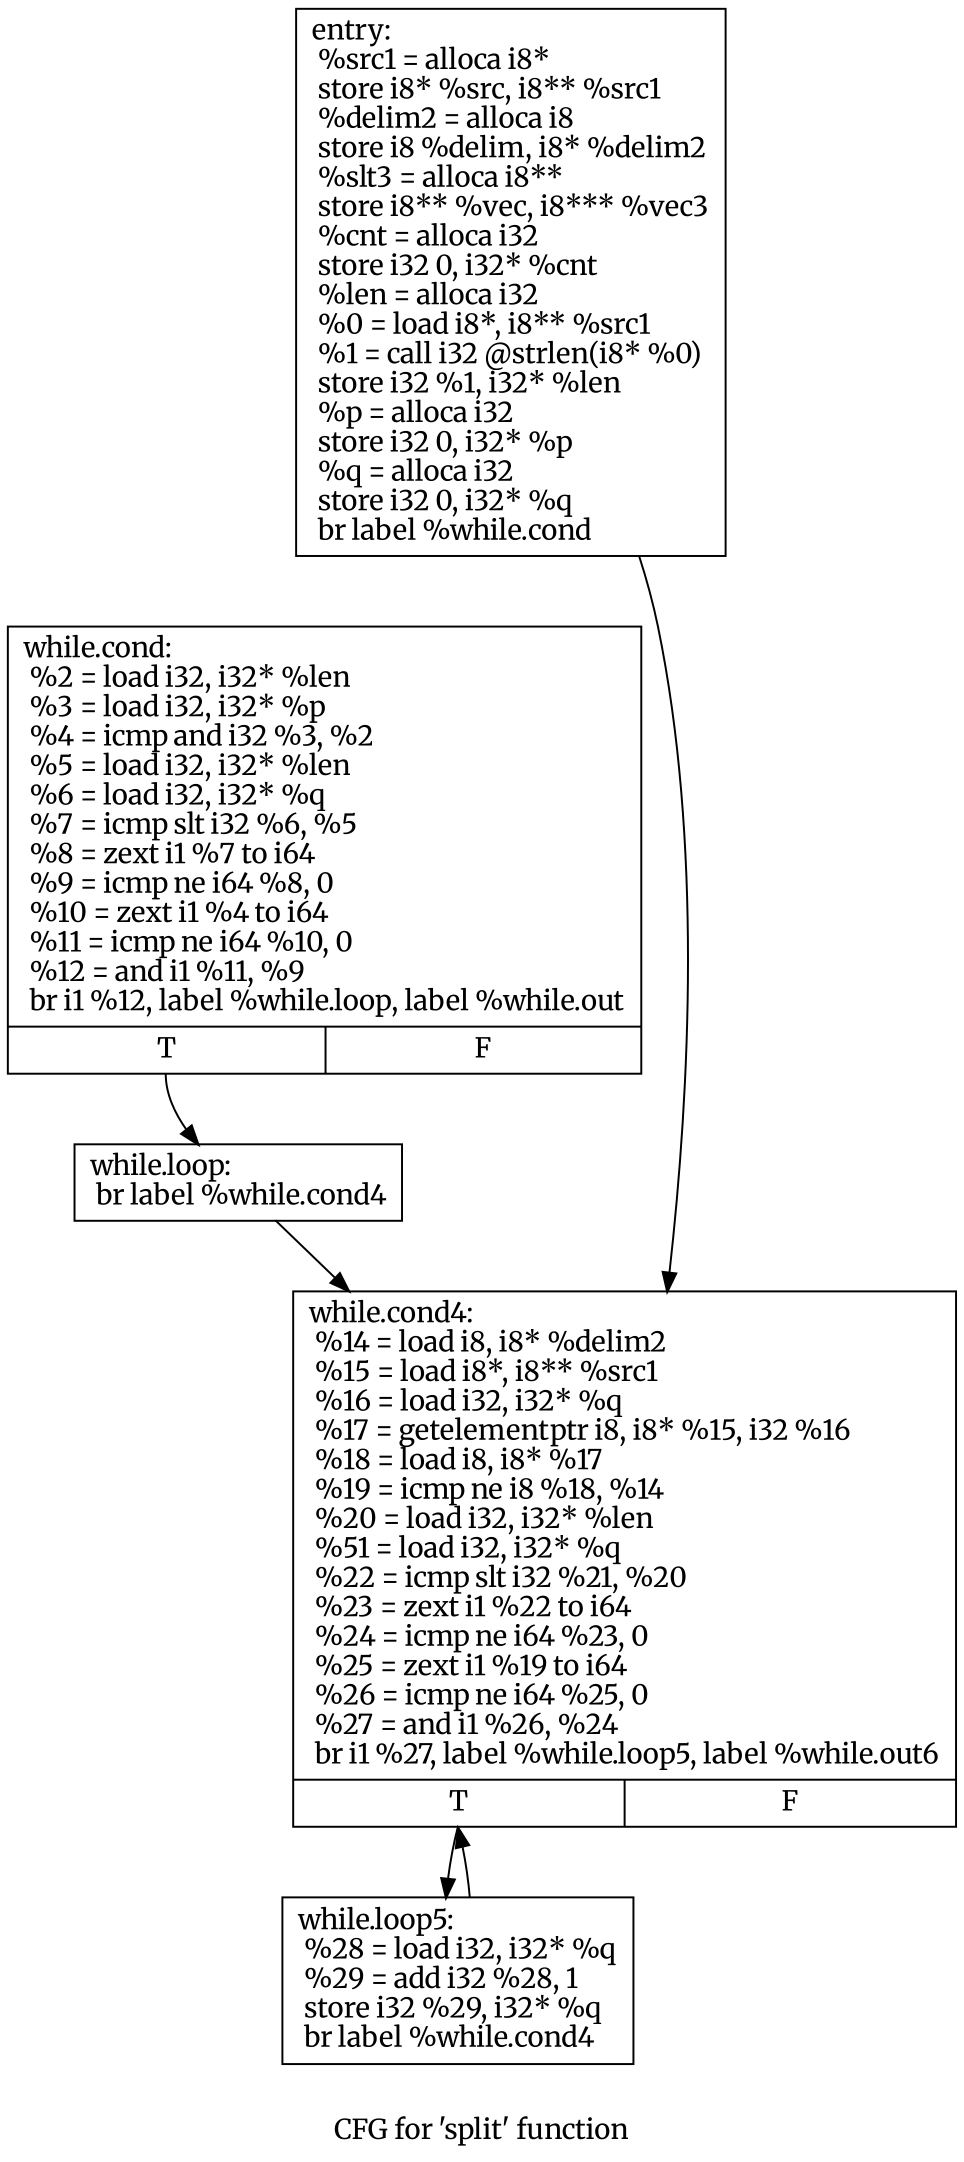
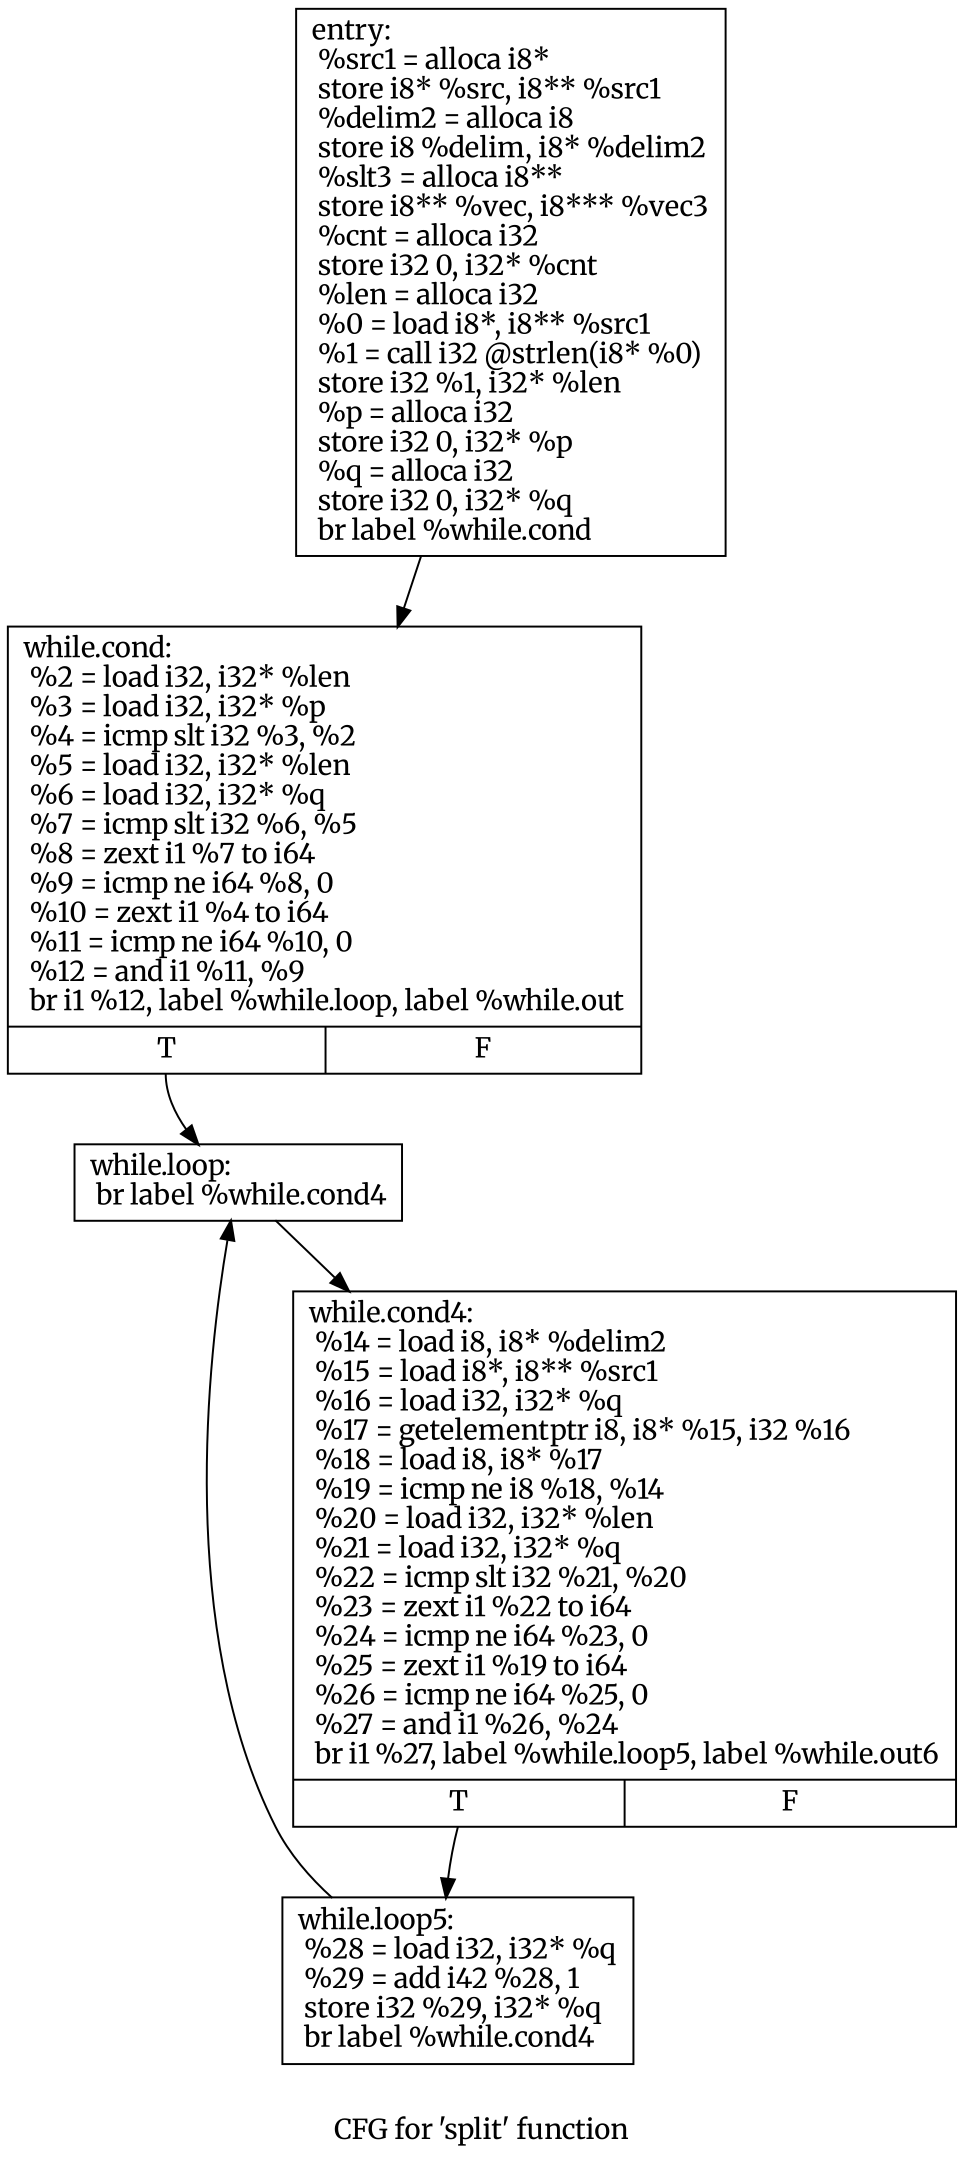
(199, 737) -> (190, 737)
(687, 912) -> (413, 582)
(466, 1549) -> (466, 1549)
(467, 1872) -> (212, 1583)
(438, 1980) -> (439, 1980)
